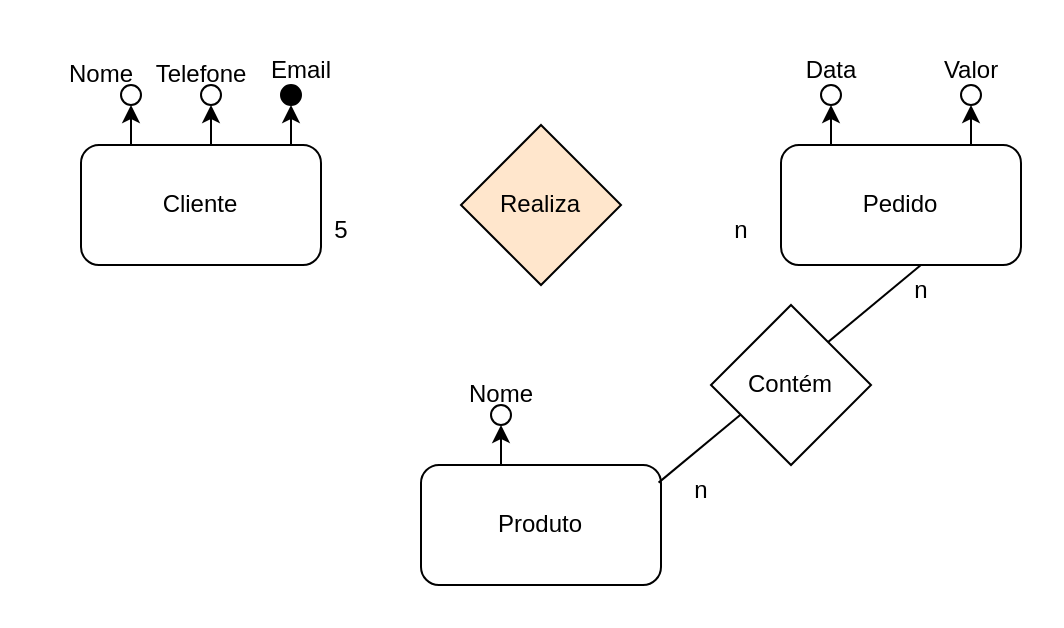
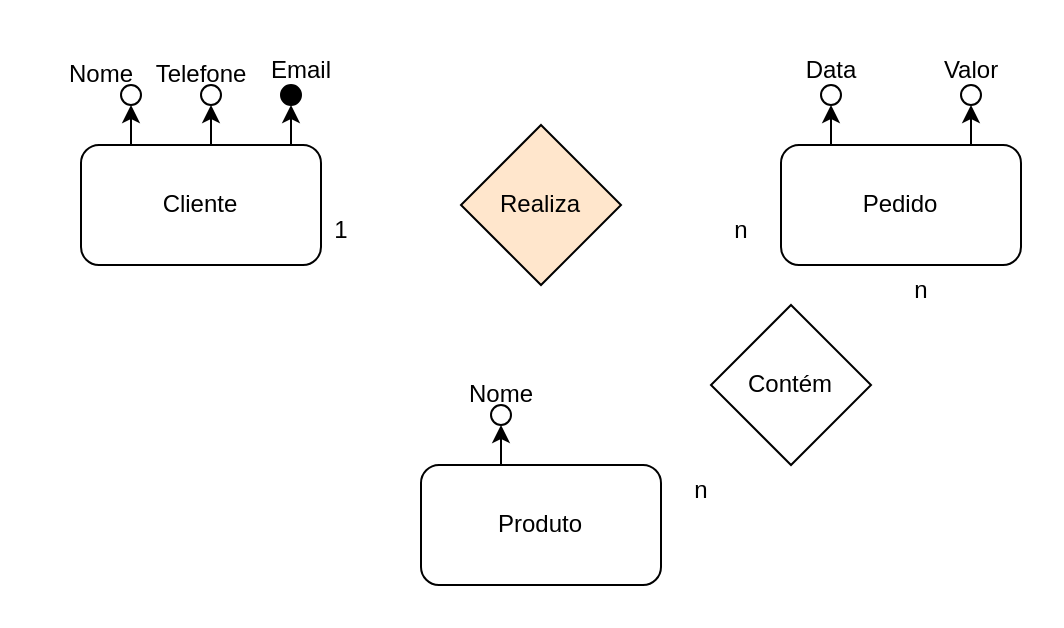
(342, 231) -> (342, 231)
(874, 304) -> none
